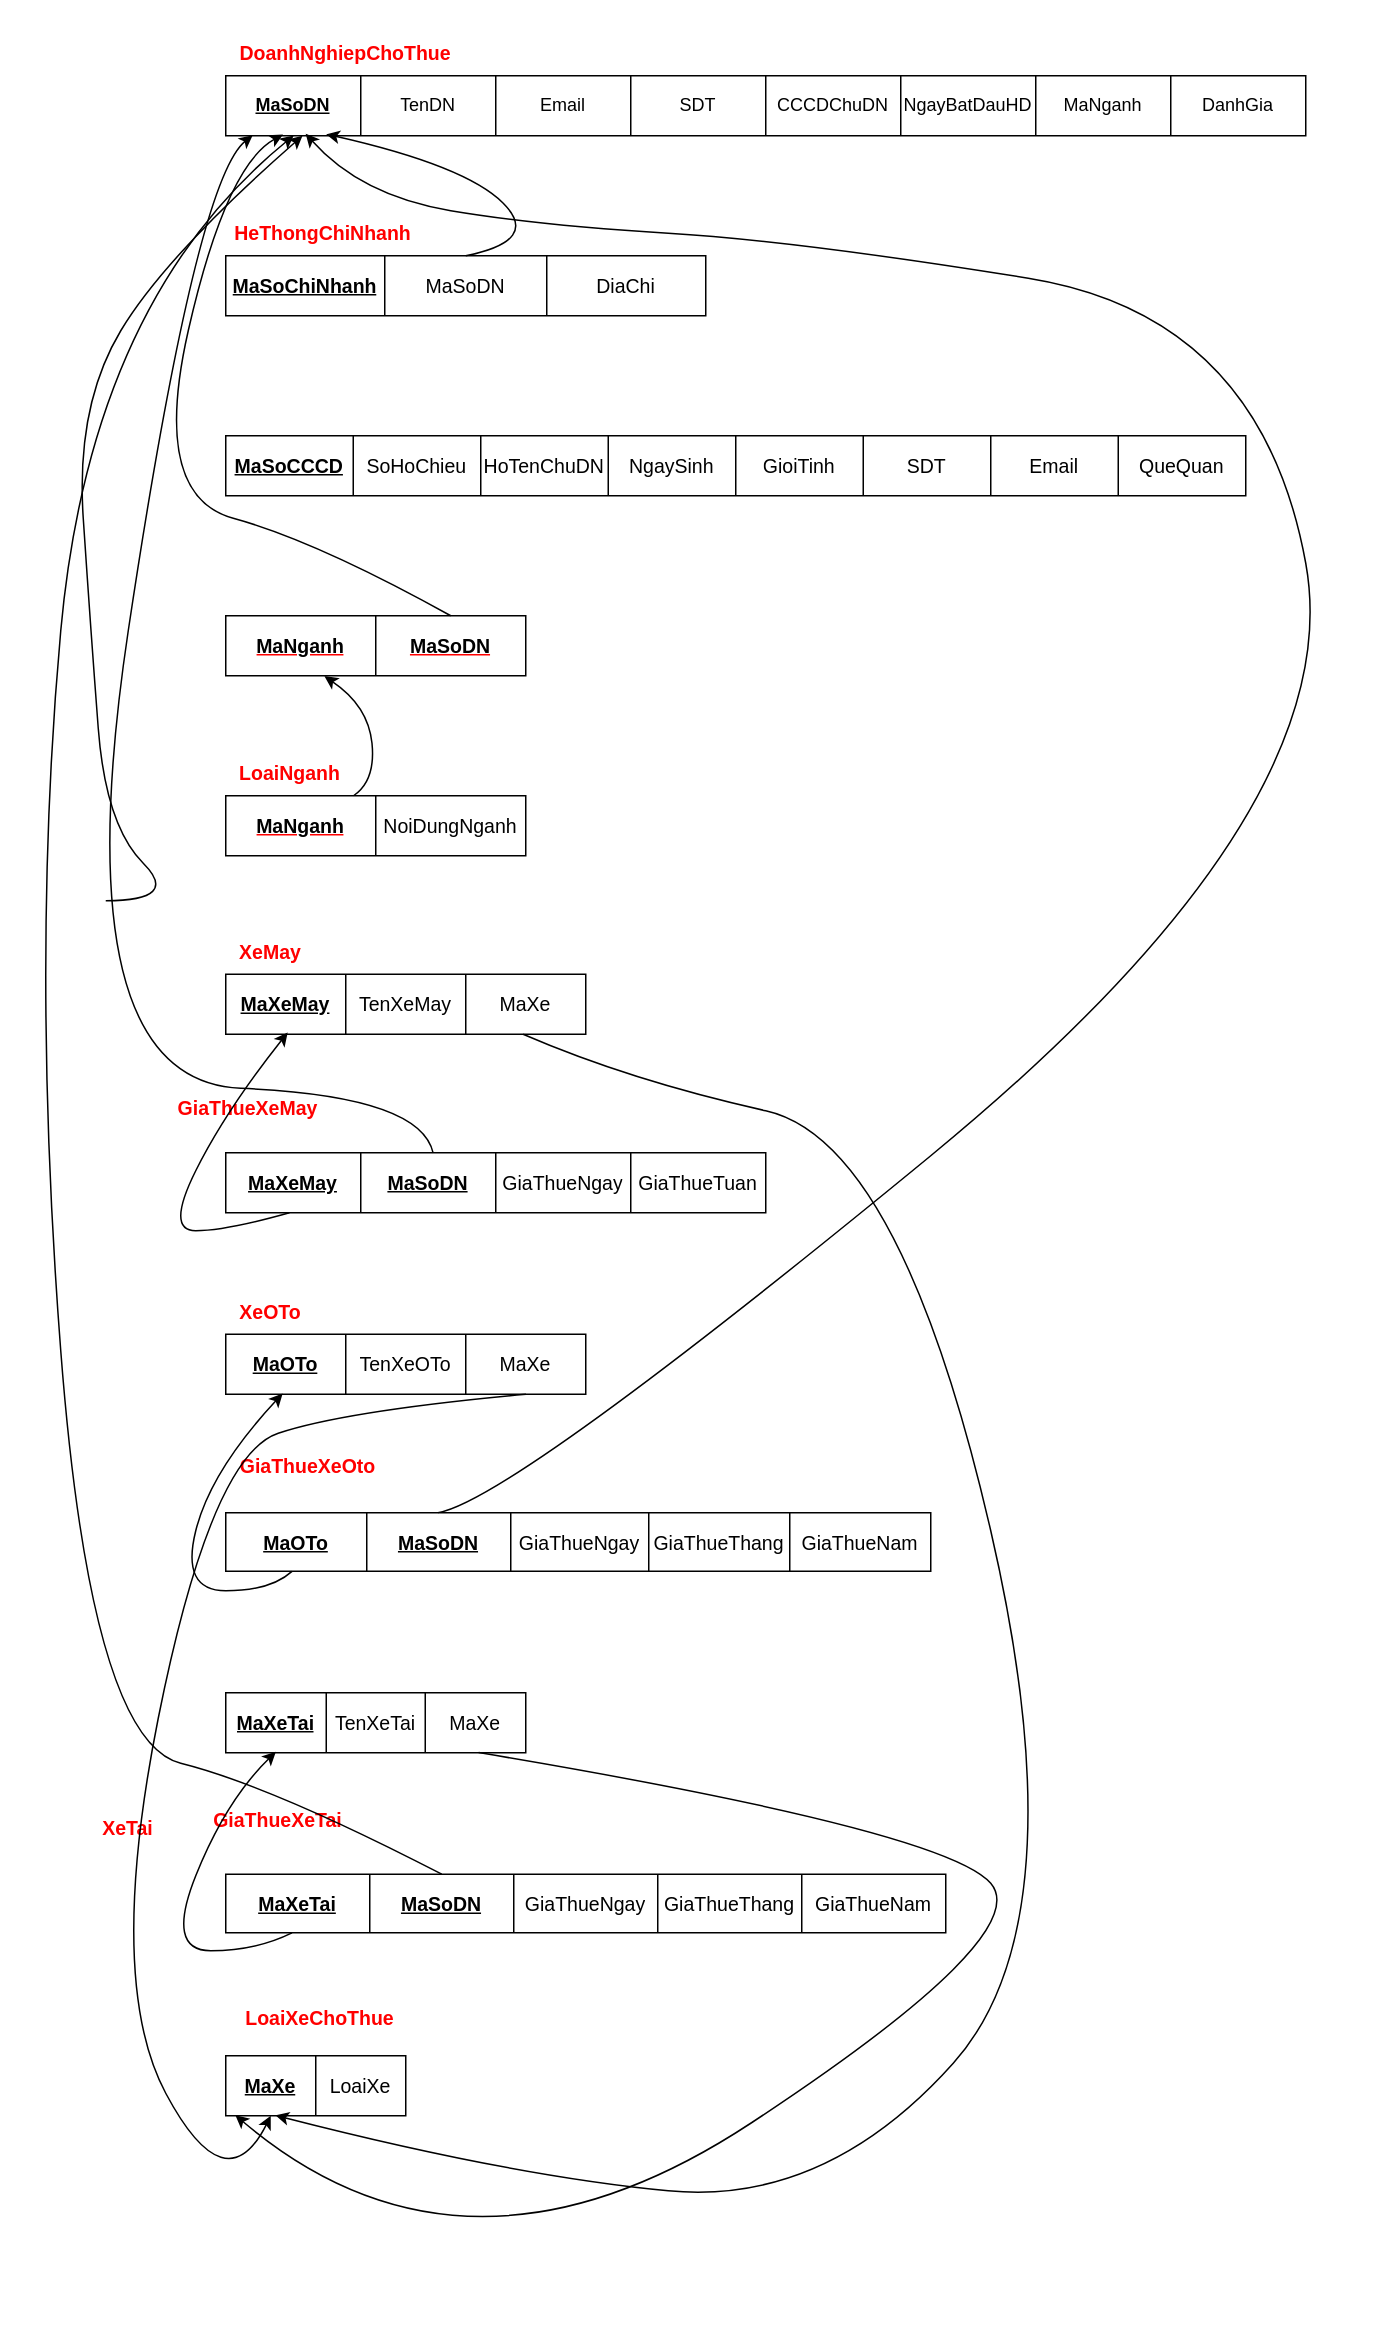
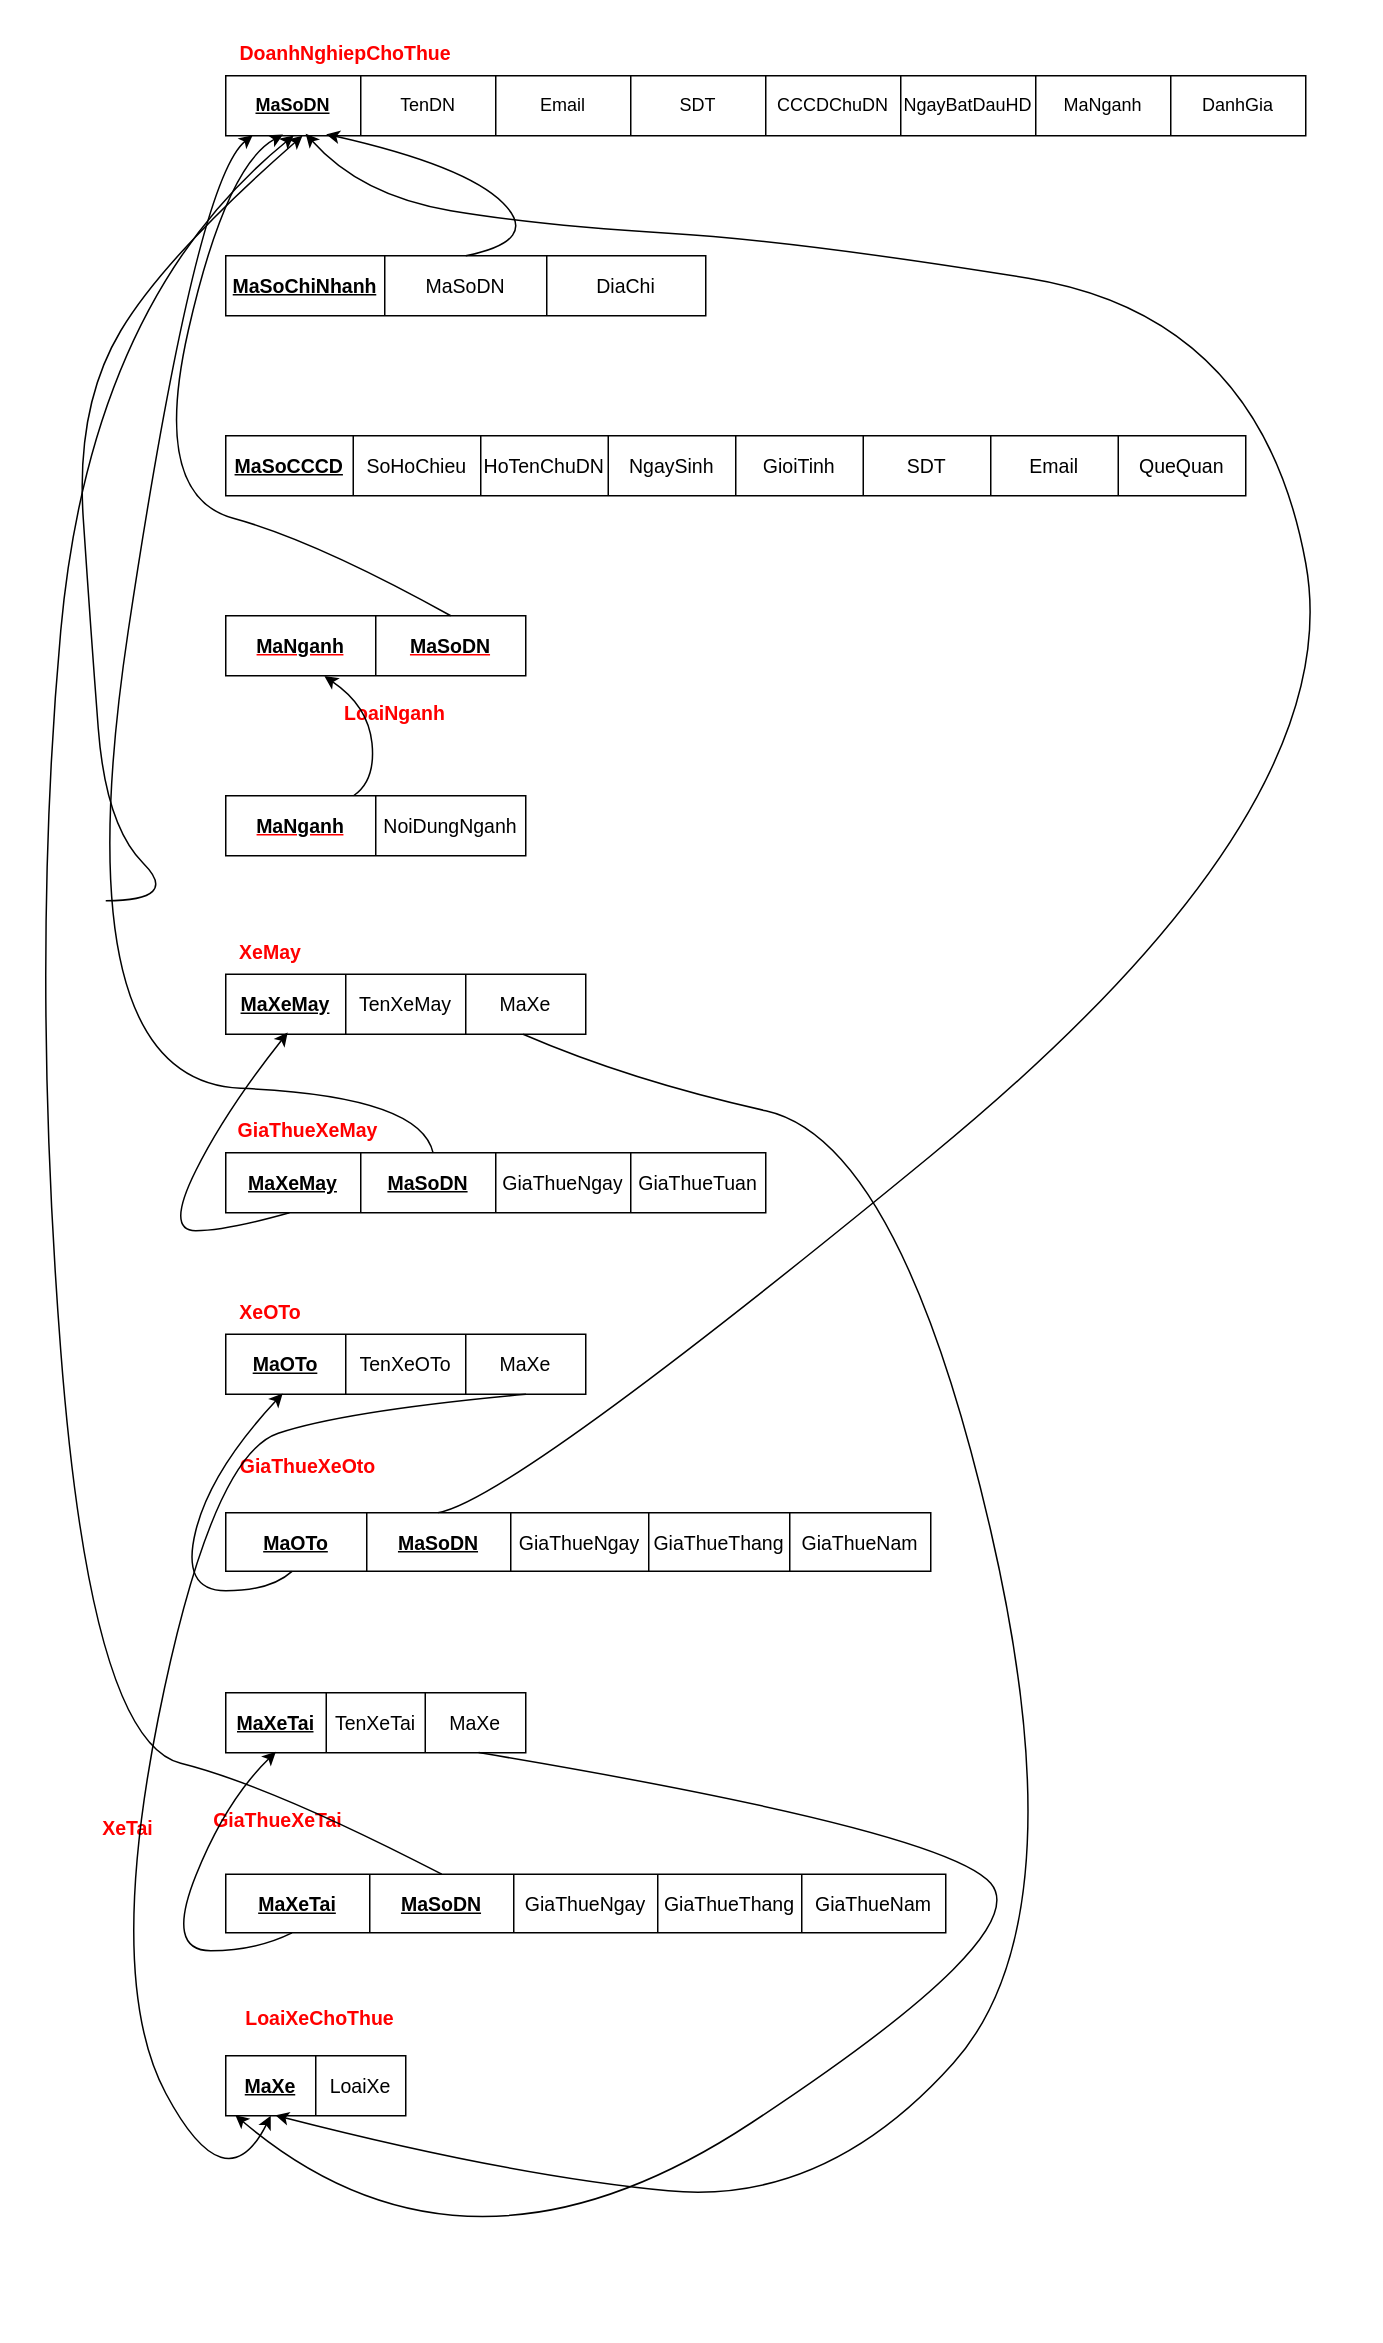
(323, 233) -> none
(290, 773) -> (395, 713)
(248, 1108) -> (308, 1130)
